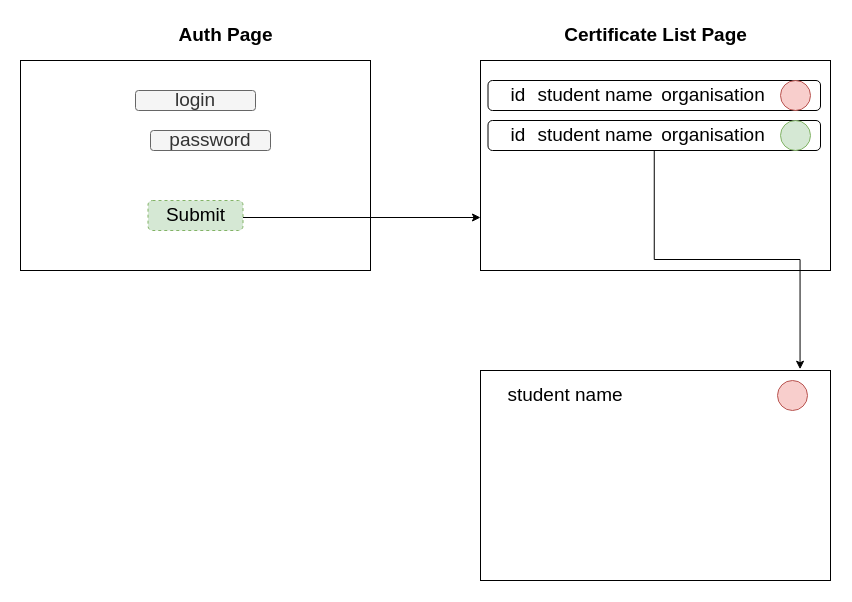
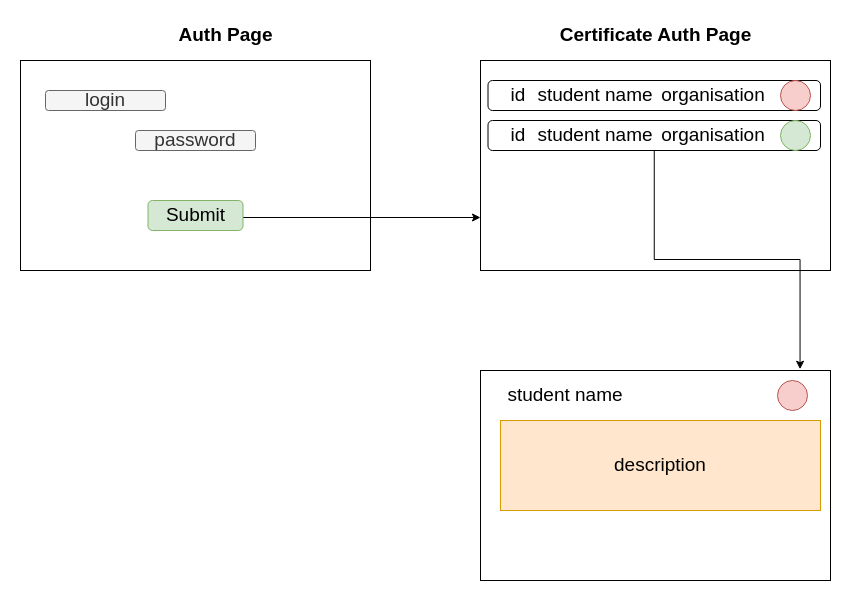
(656, 36) -> (656, 36)
(196, 101) -> (106, 101)
(211, 141) -> (196, 141)
(196, 216) -> (196, 216)
none -> (661, 466)
